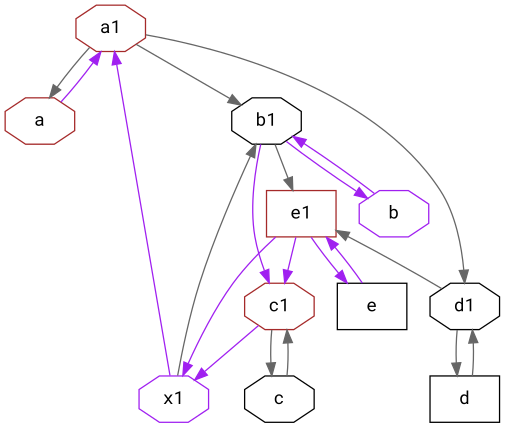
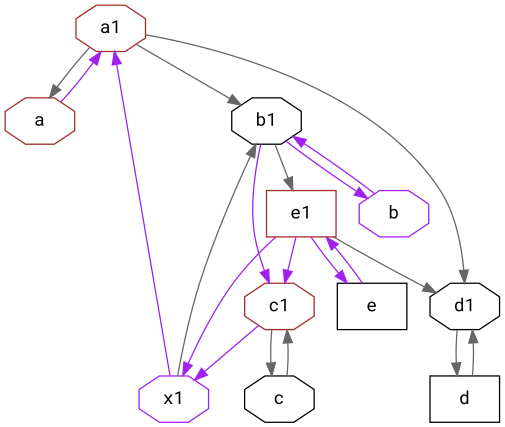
(395, 262) -> (379, 262)
